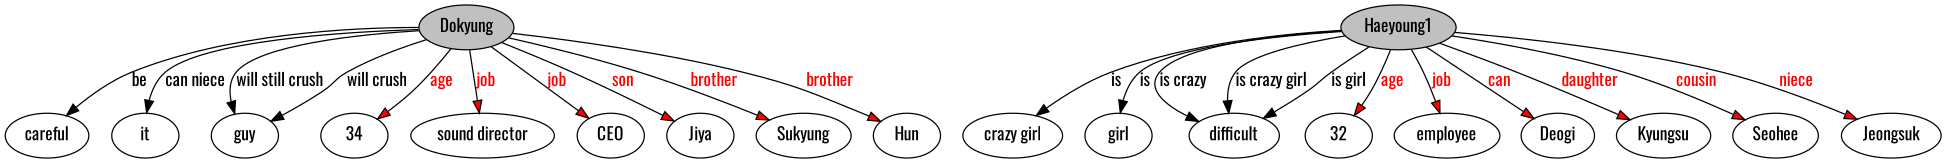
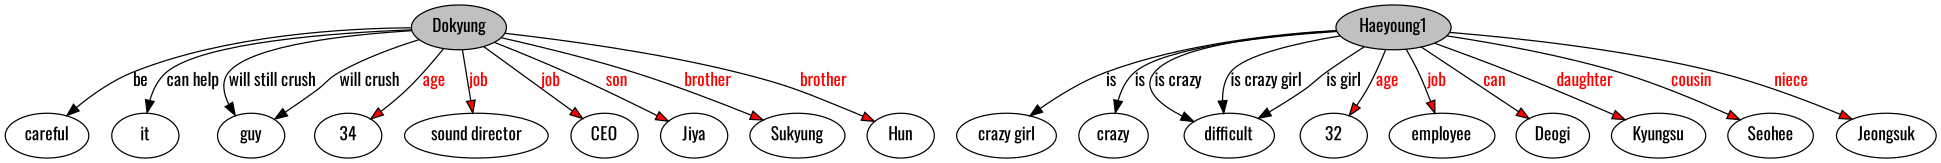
(196, 82) -> (193, 82)
(1119, 136) -> (1114, 136)
